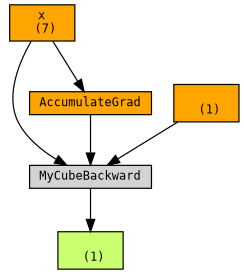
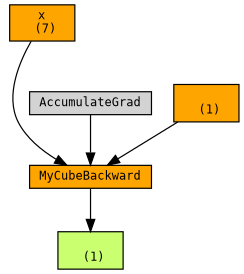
(65, 61) -> none
(91, 103) -> (91, 103)
(91, 177) -> (91, 177)
